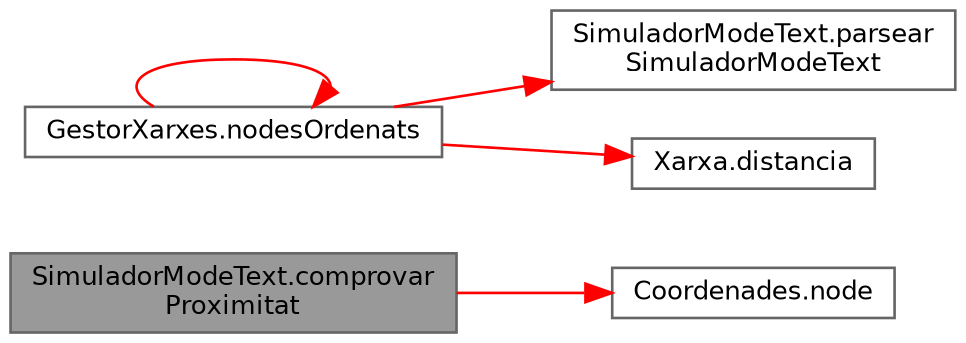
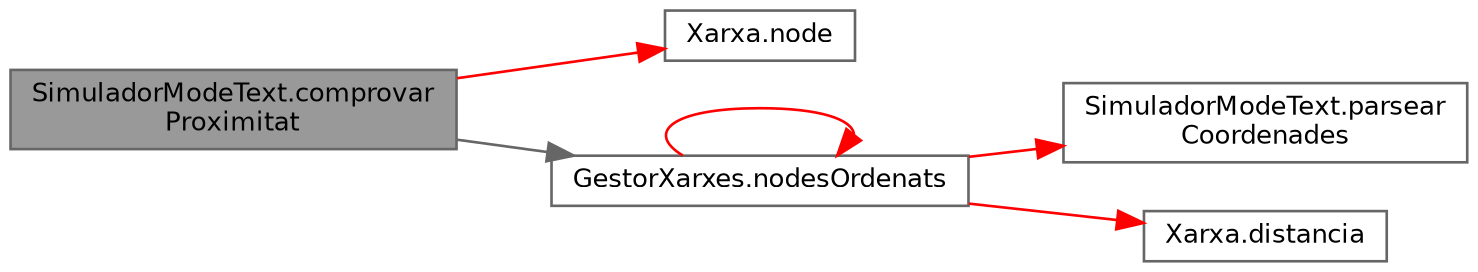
(753, 50) -> (1265, 123)
none -> (502, 146)
(753, 293) -> (760, 36)
